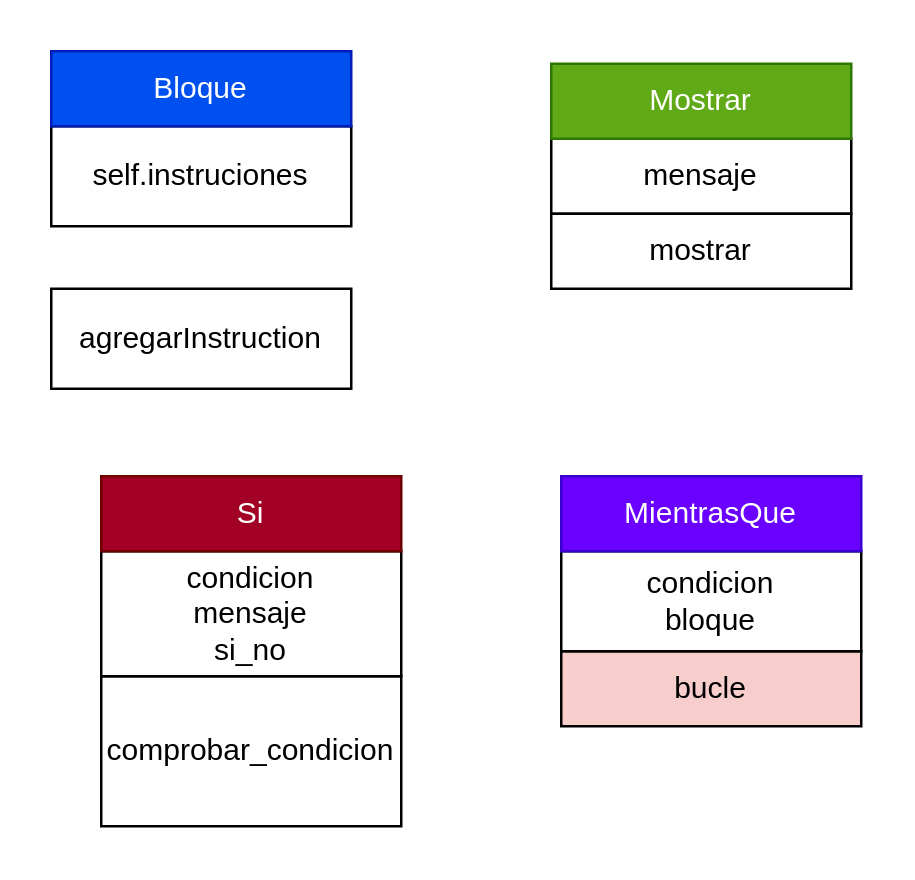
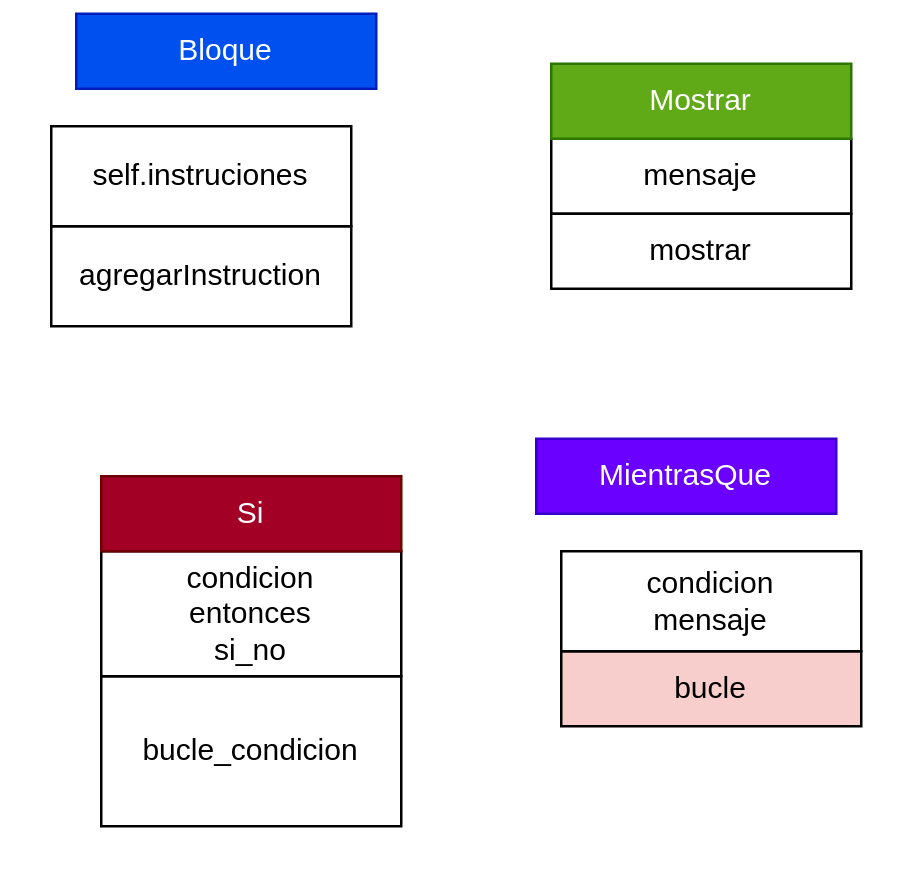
(201, 89) -> (226, 51)
(201, 339) -> (201, 276)
(711, 514) -> (686, 476)
(711, 601) -> (711, 601)
(251, 614) -> (251, 614)
(251, 751) -> (251, 751)
